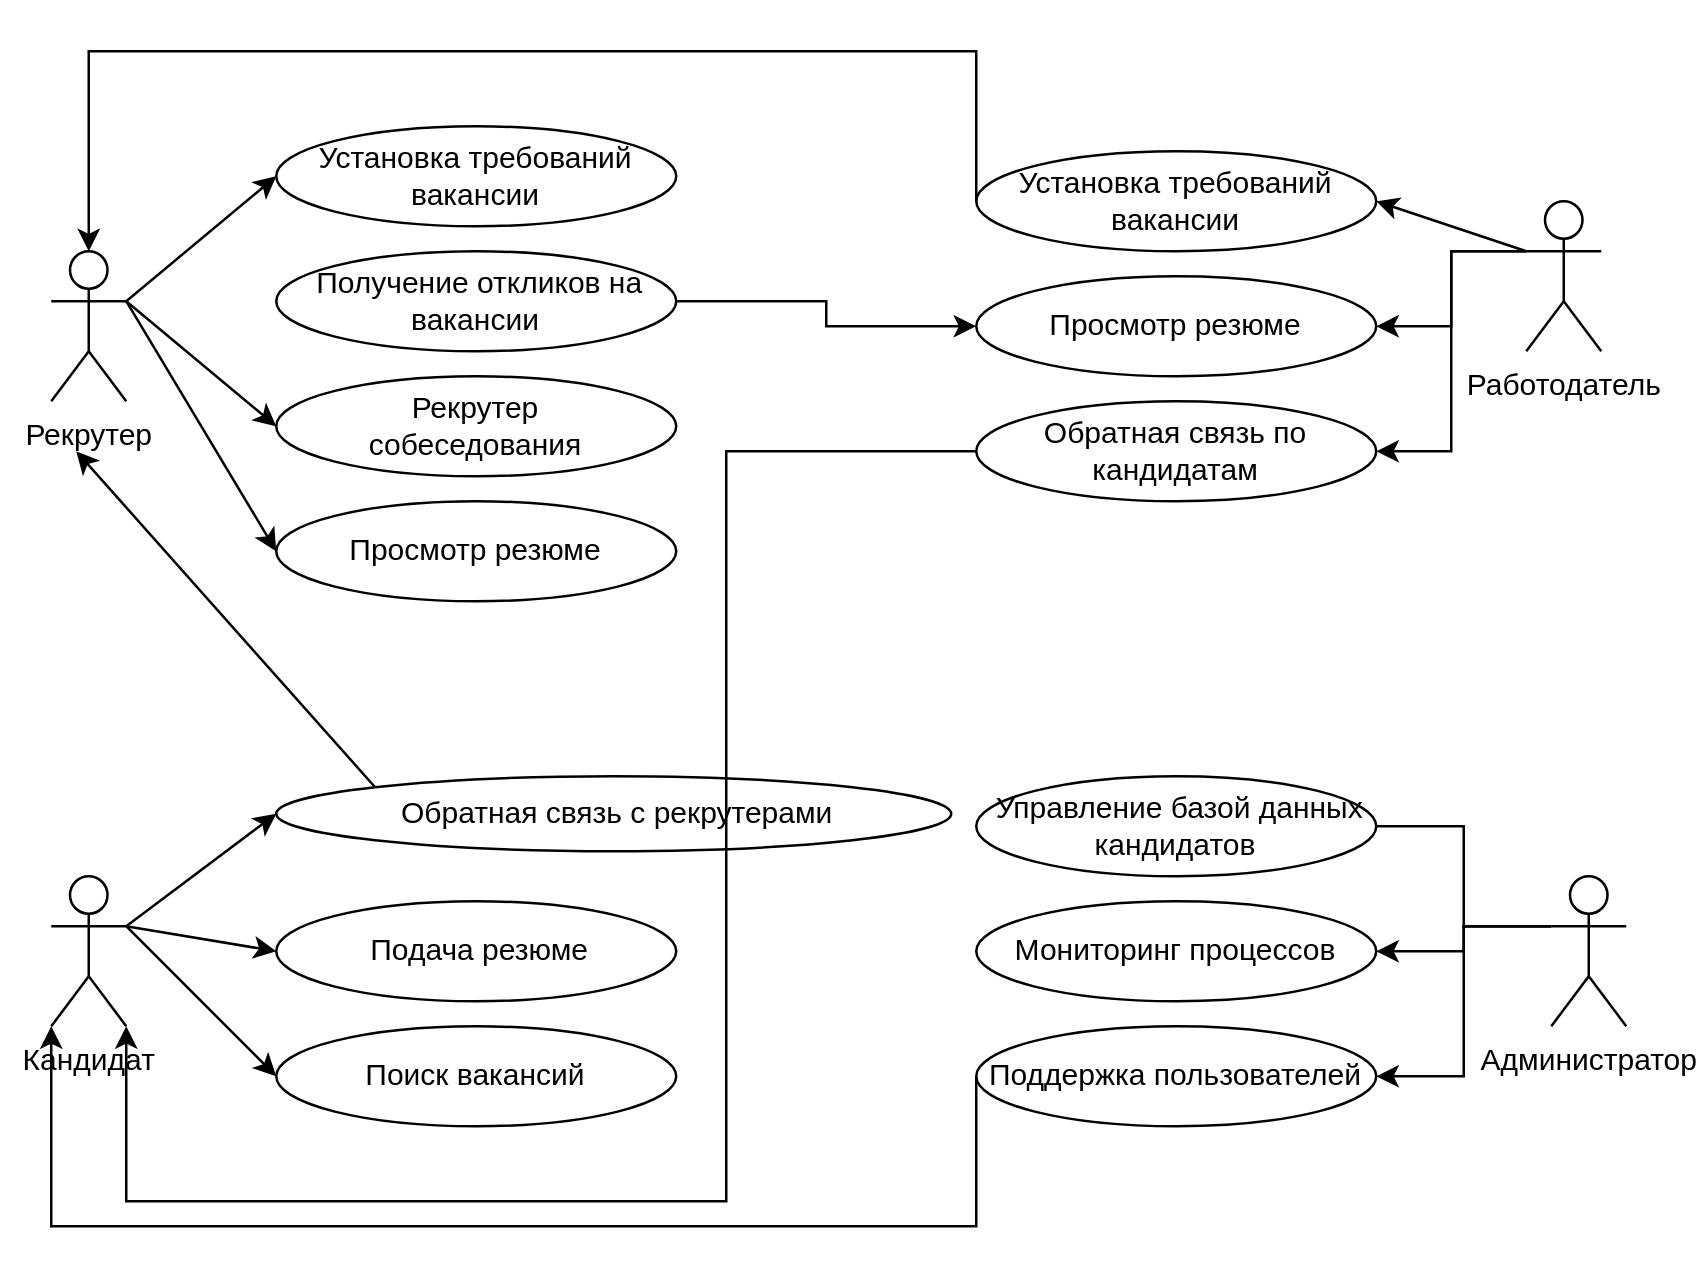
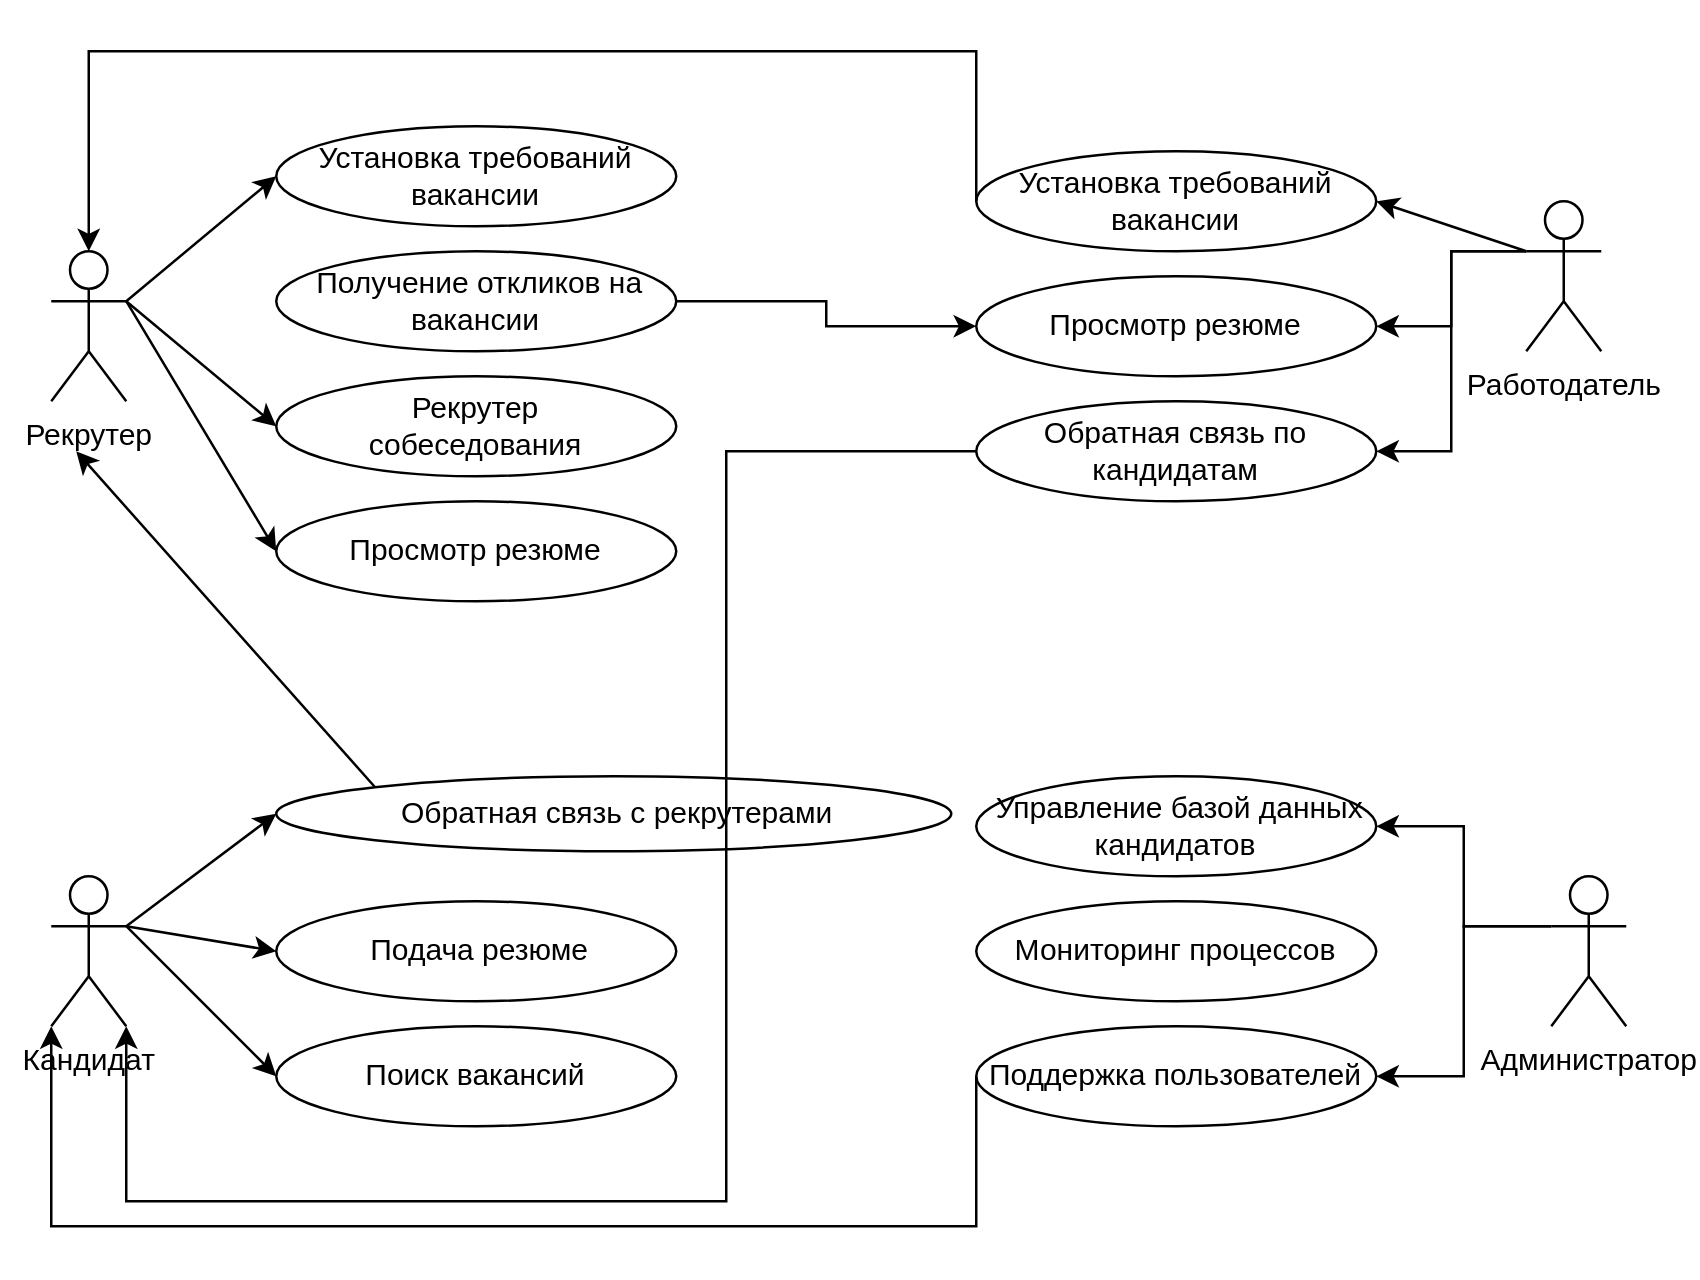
(1387, 826) -> (1394, 826)
(1425, 951) -> none
